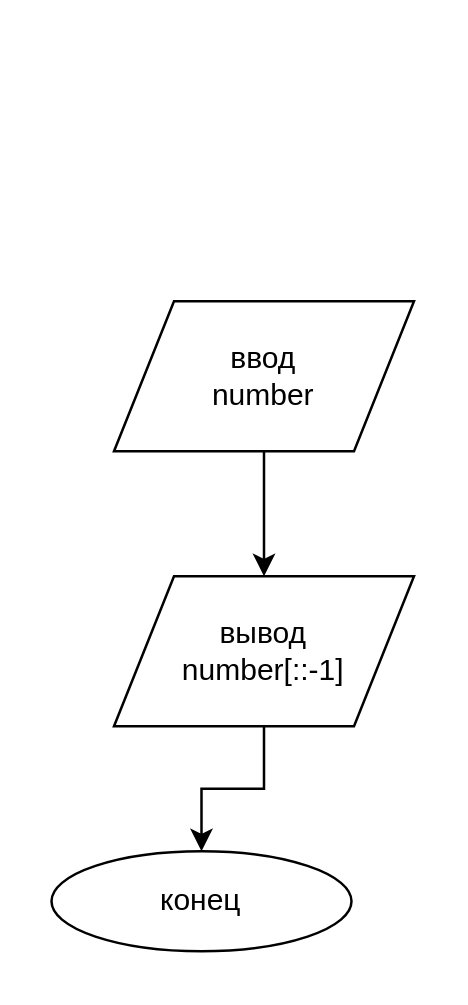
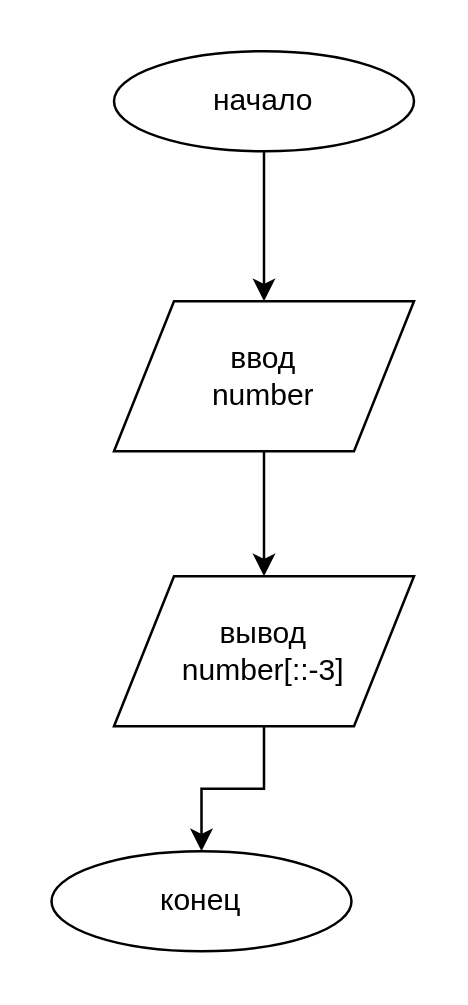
none -> (264, 101)
none -> (264, 218)
(264, 651) -> (264, 651)
